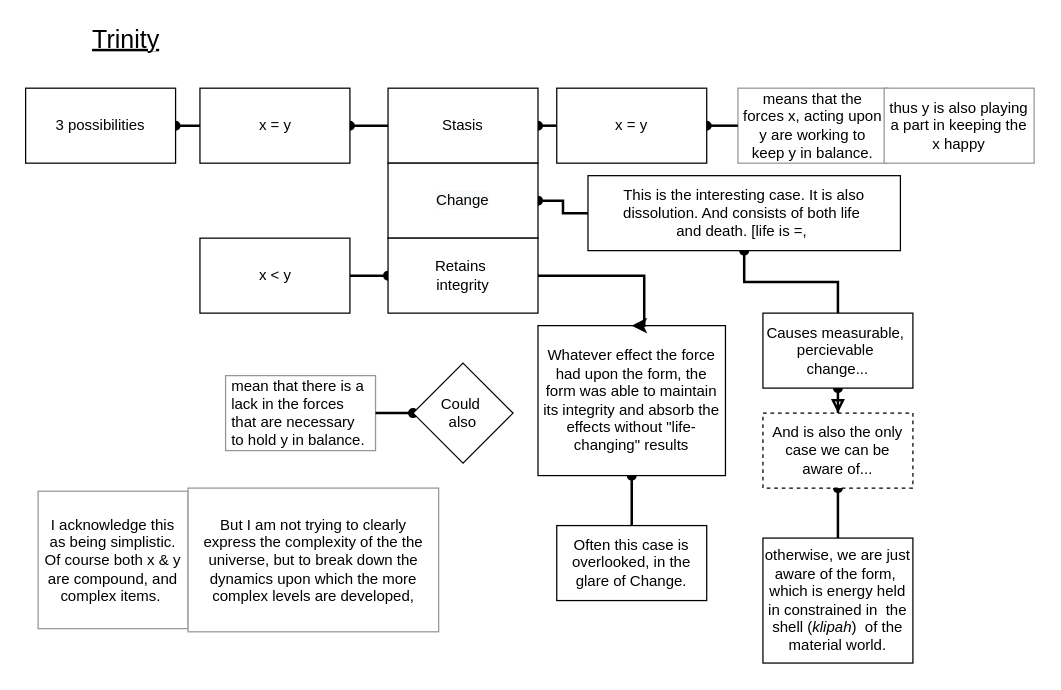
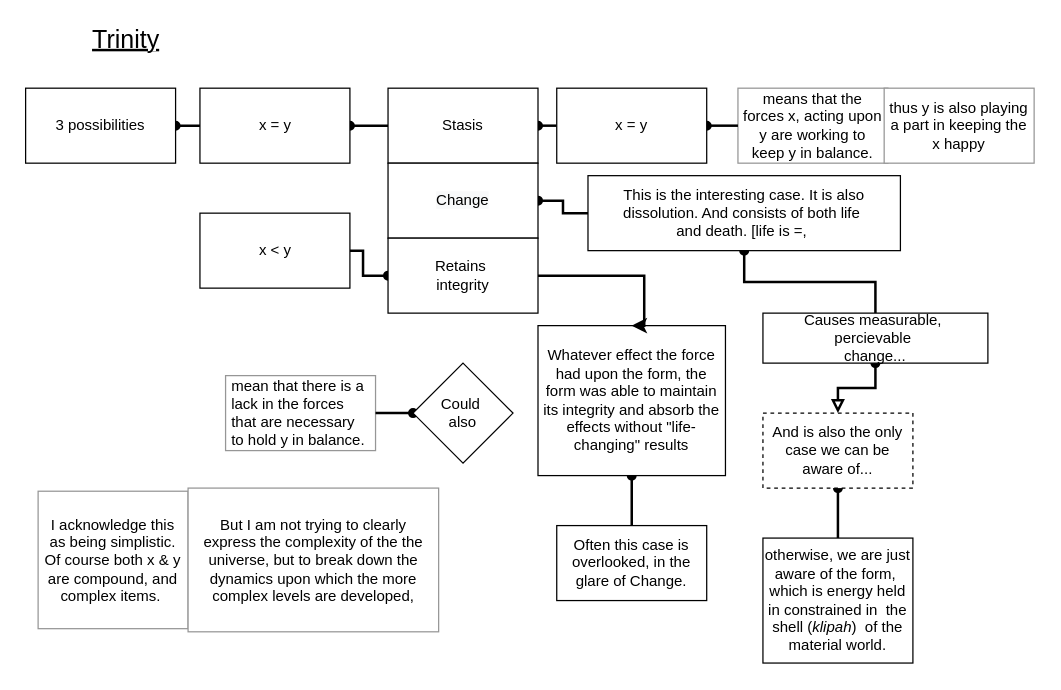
(275, 276) -> (275, 251)
(838, 351) -> (876, 338)
